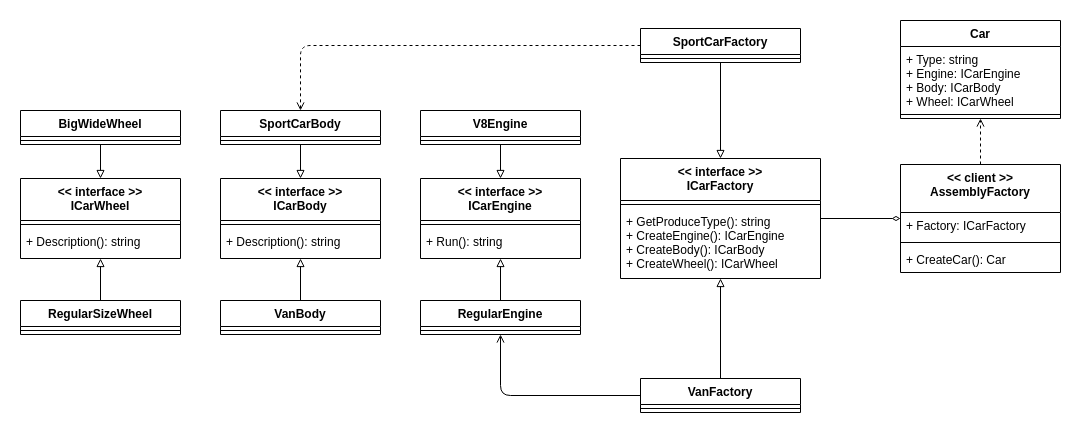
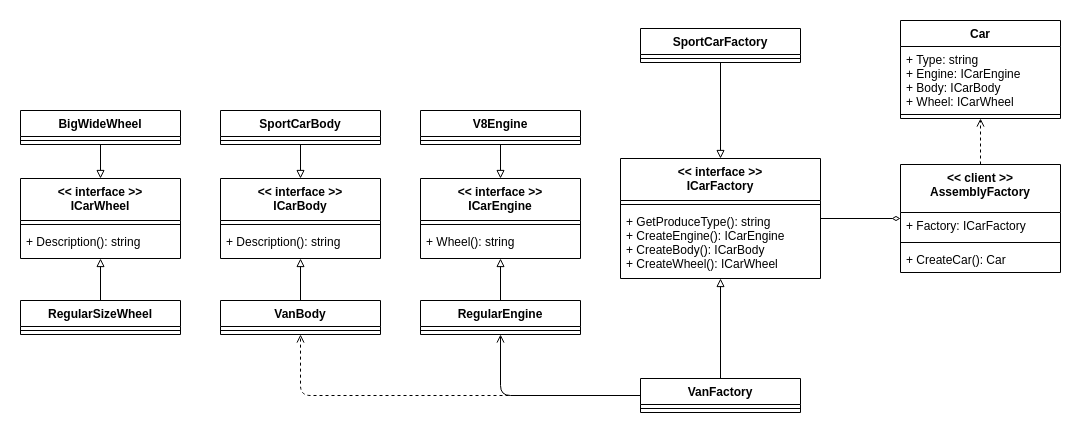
(445, 46) -> none
(470, 242) -> (475, 242)
none -> (379, 396)
